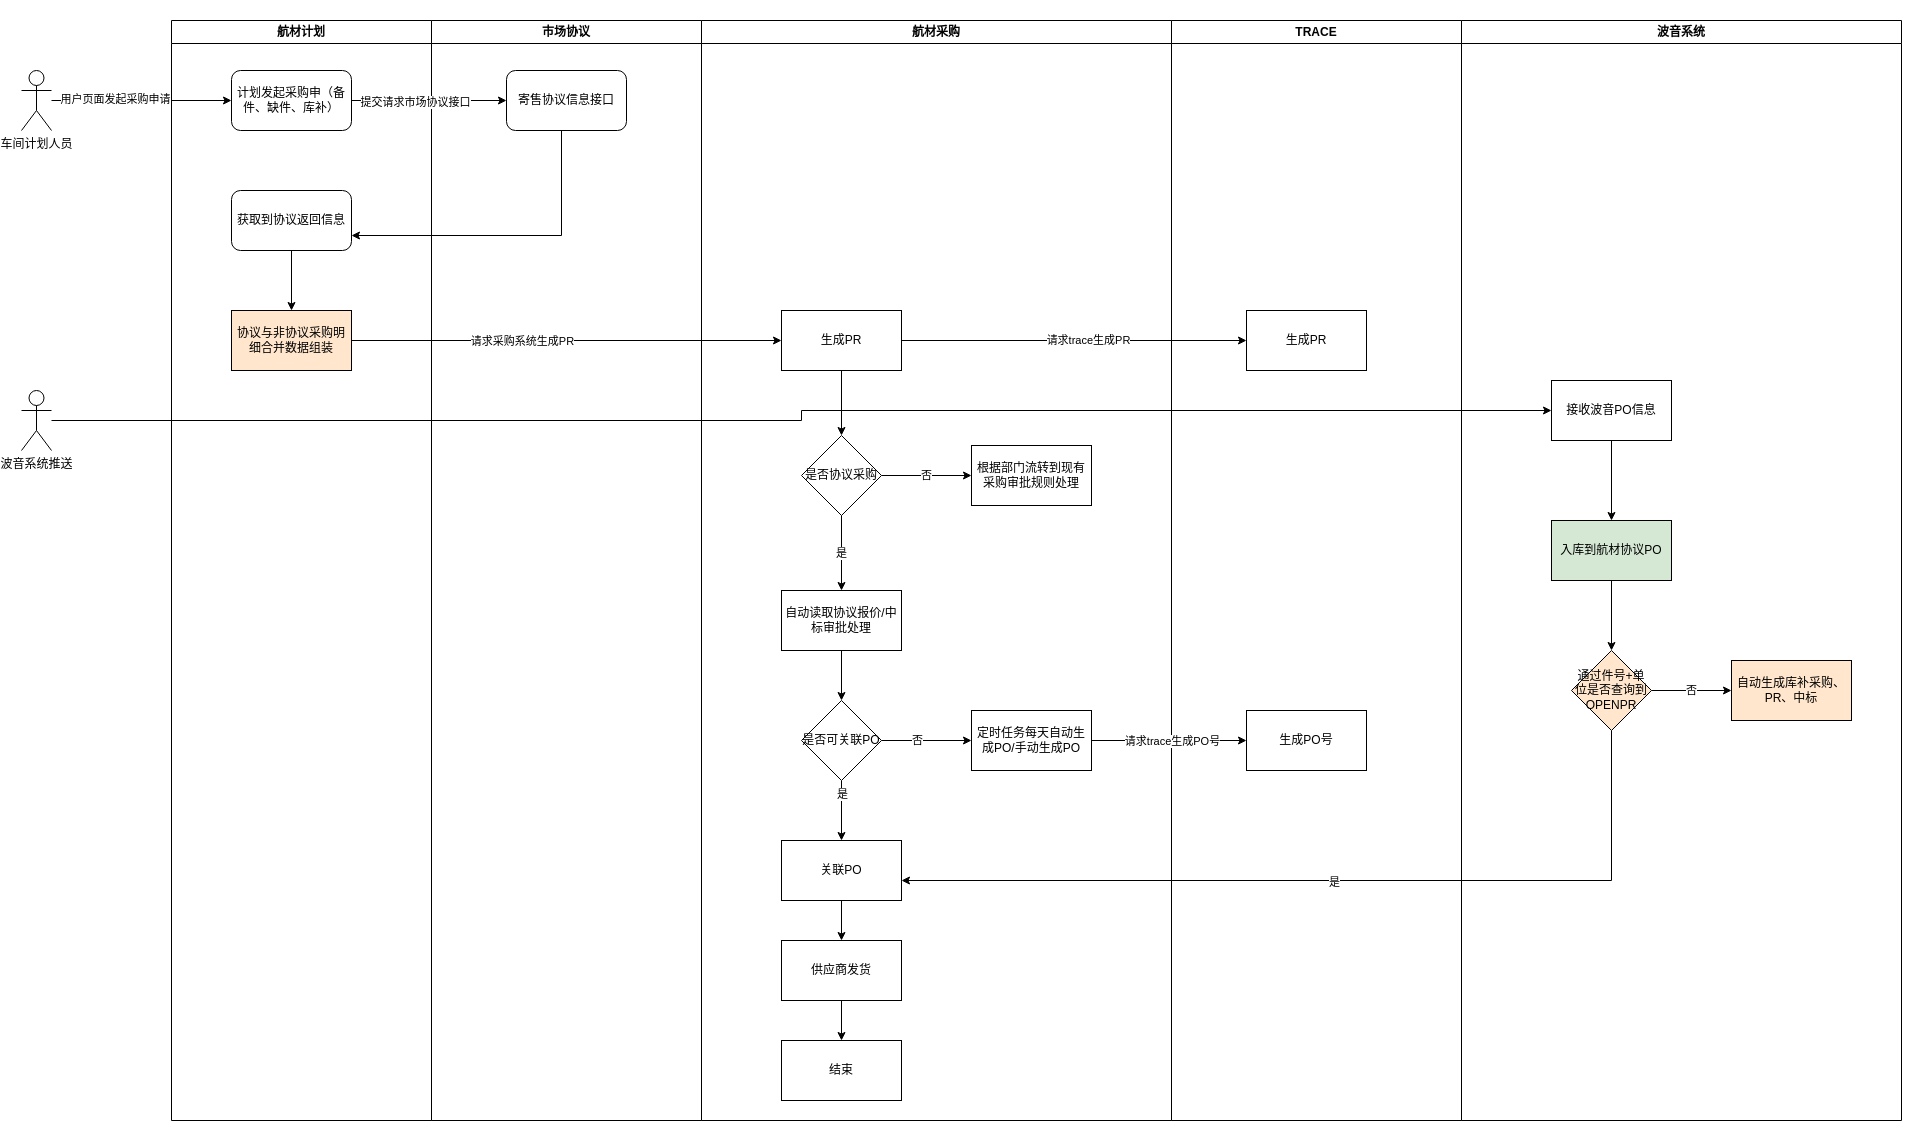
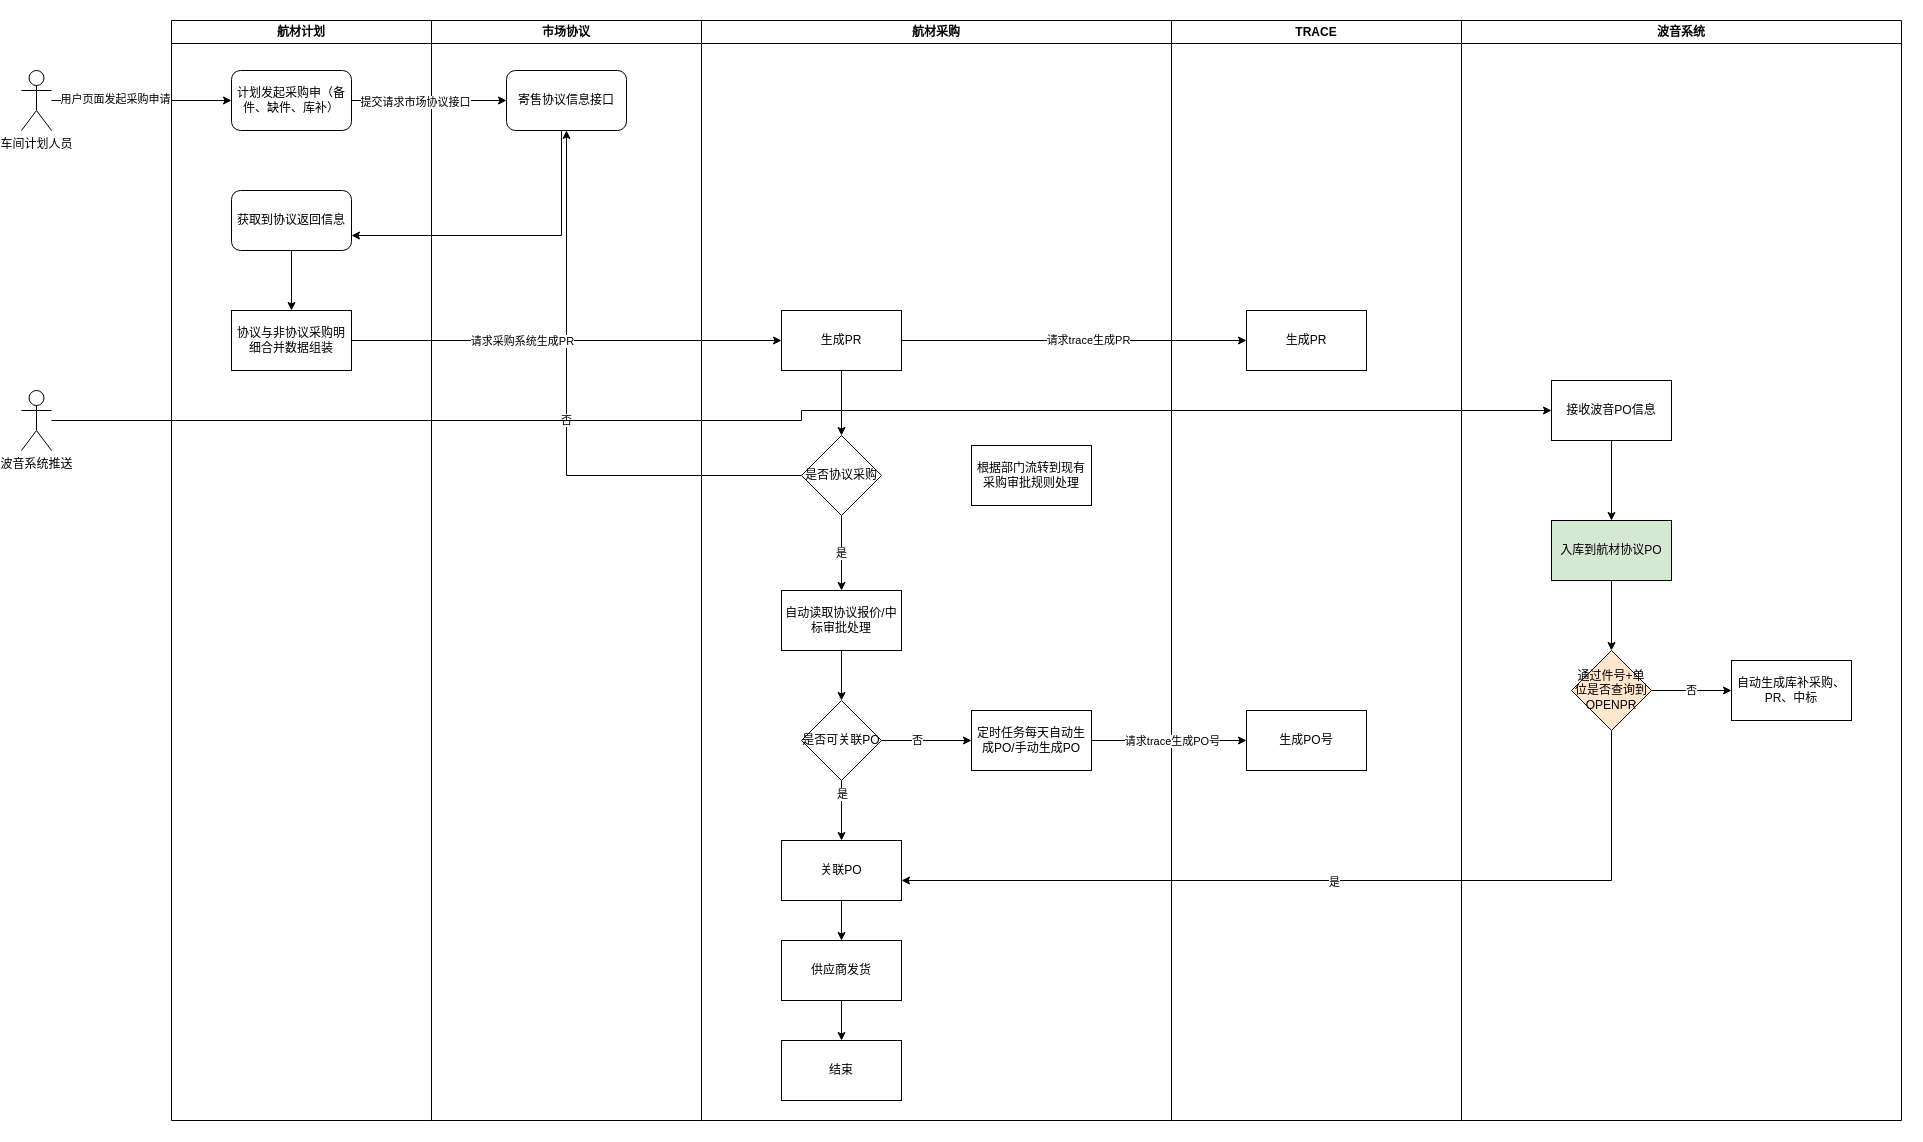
(292, 341) -> (292, 341)
(923, 476) -> (620, 476)
(1792, 691) -> (1792, 691)
